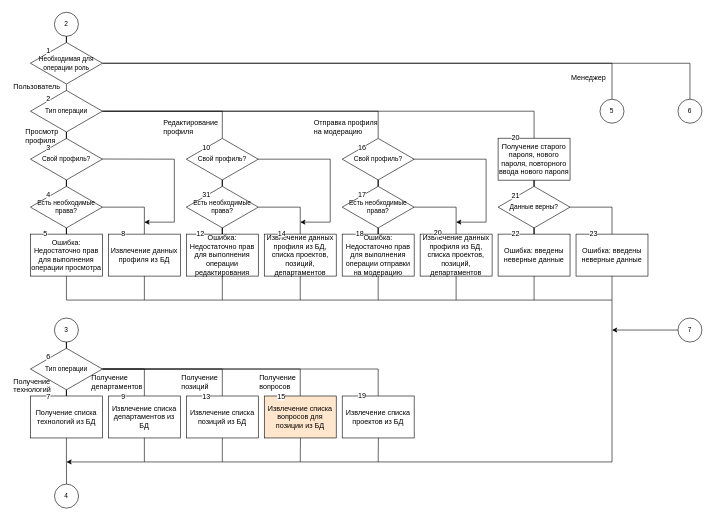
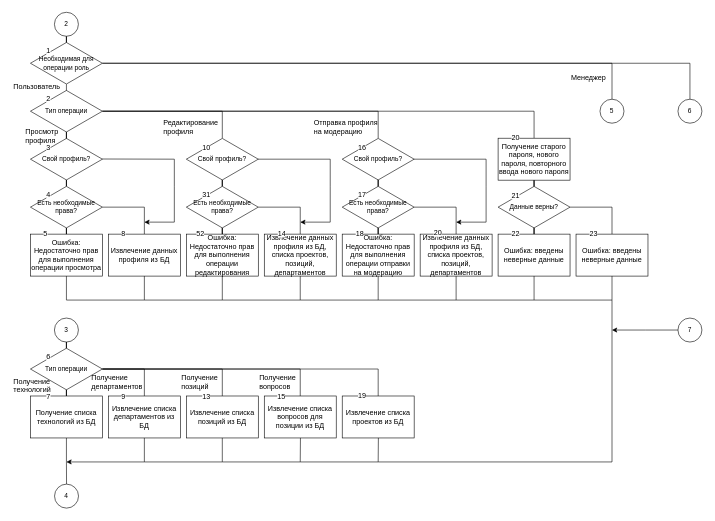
(201, 234) -> (201, 234)
(300, 417) -> (300, 417)
